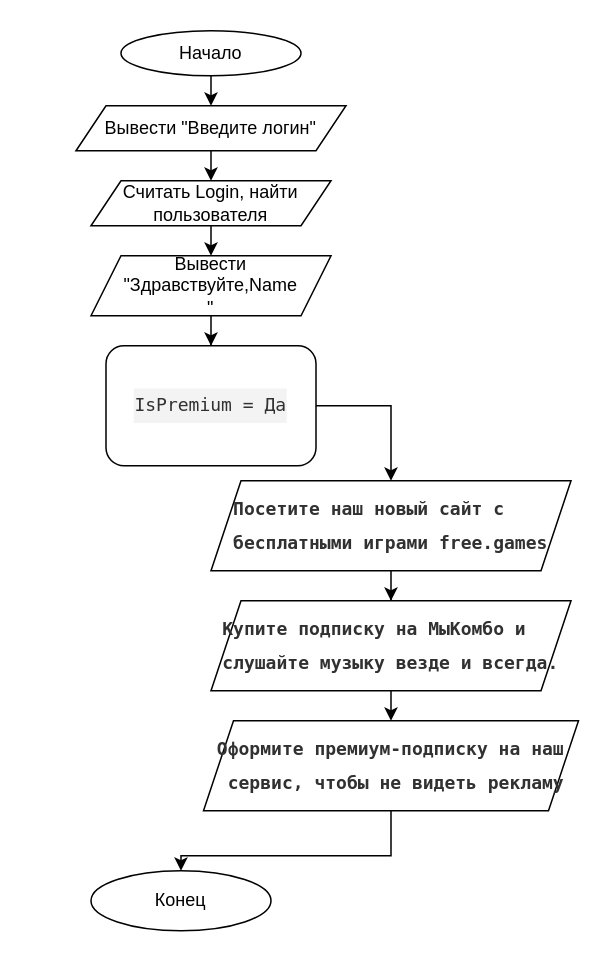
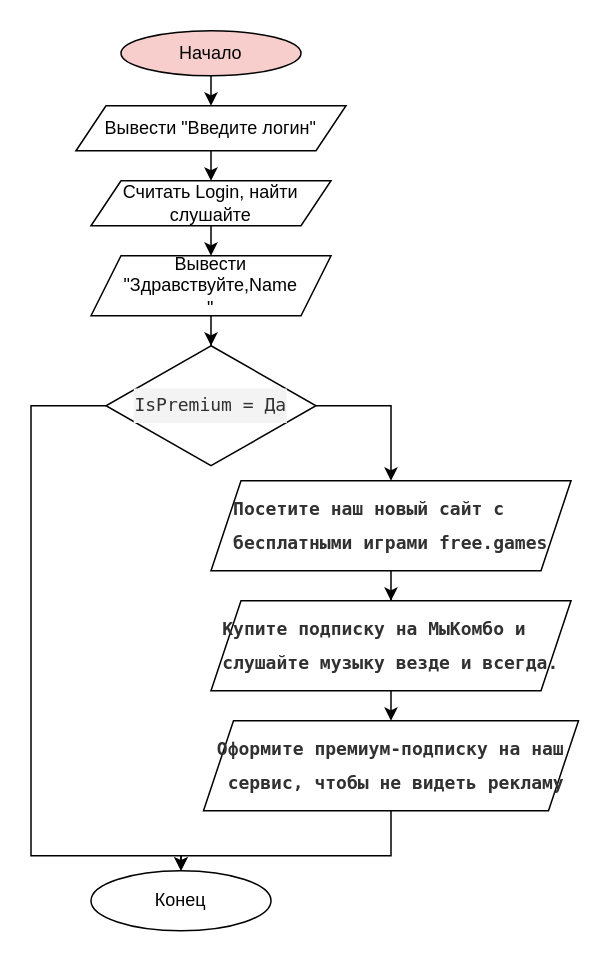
(211, 53) -> (211, 53)
(211, 203) -> (211, 203)
(211, 406) -> (211, 406)
none -> (31, 667)
